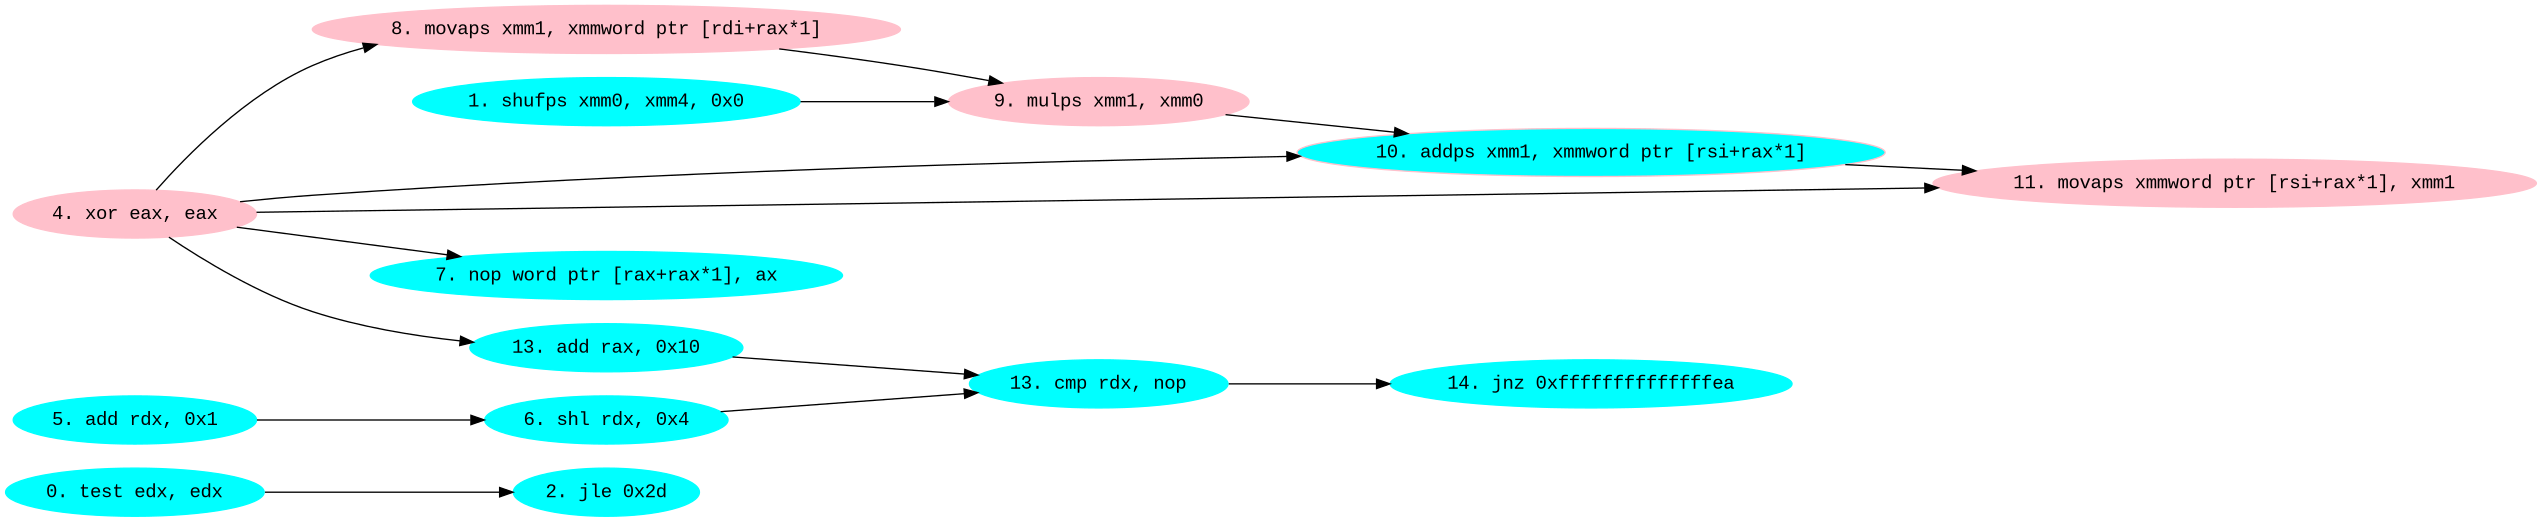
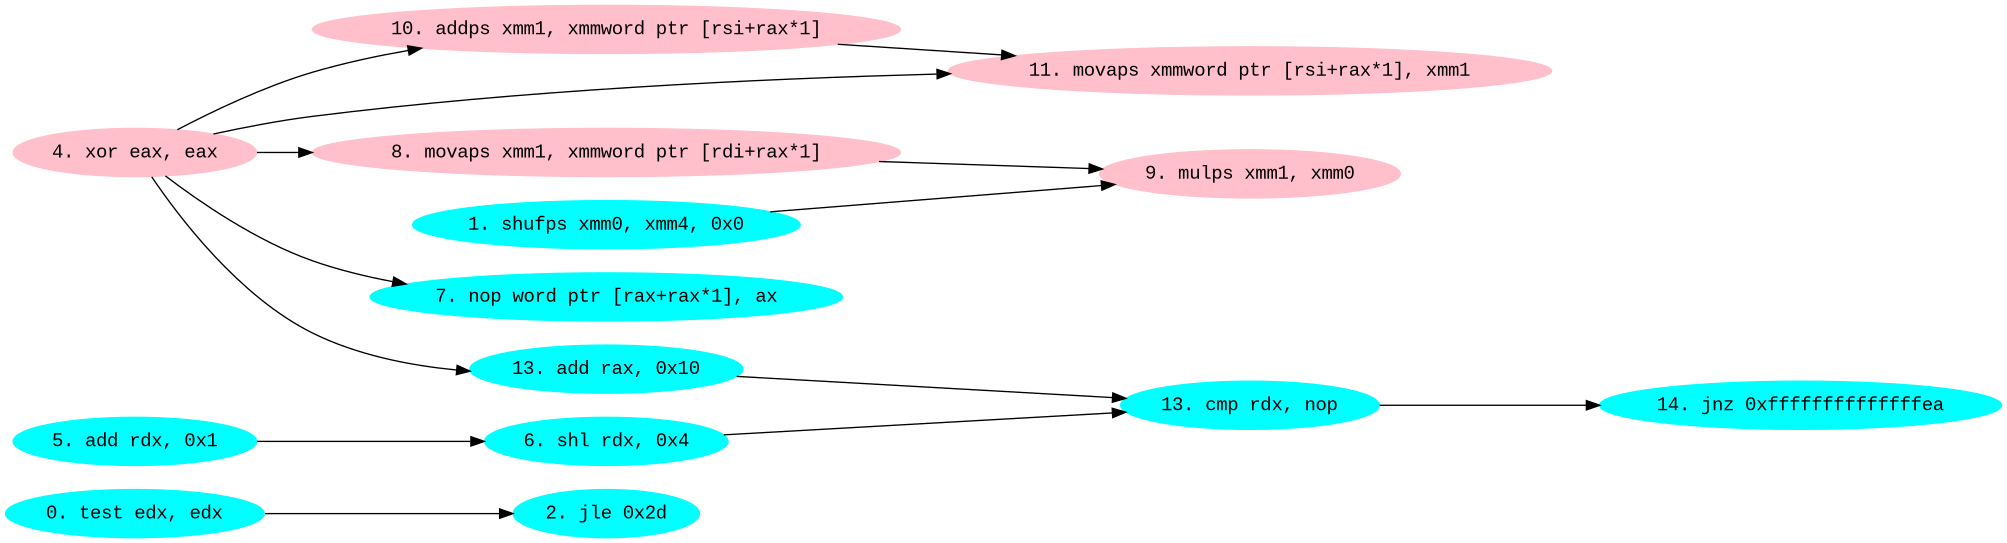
(1310, 123) -> none
(1591, 152) -> (606, 29)
